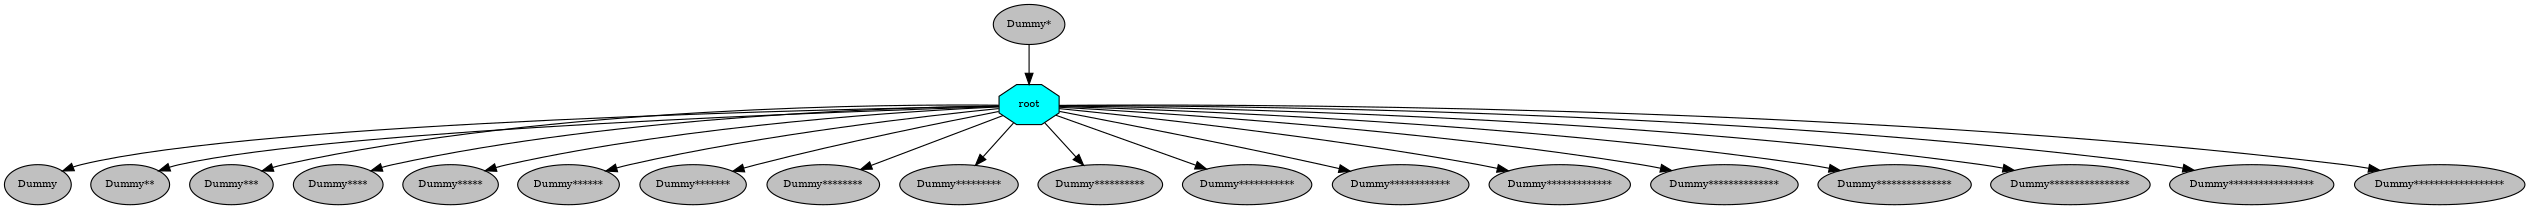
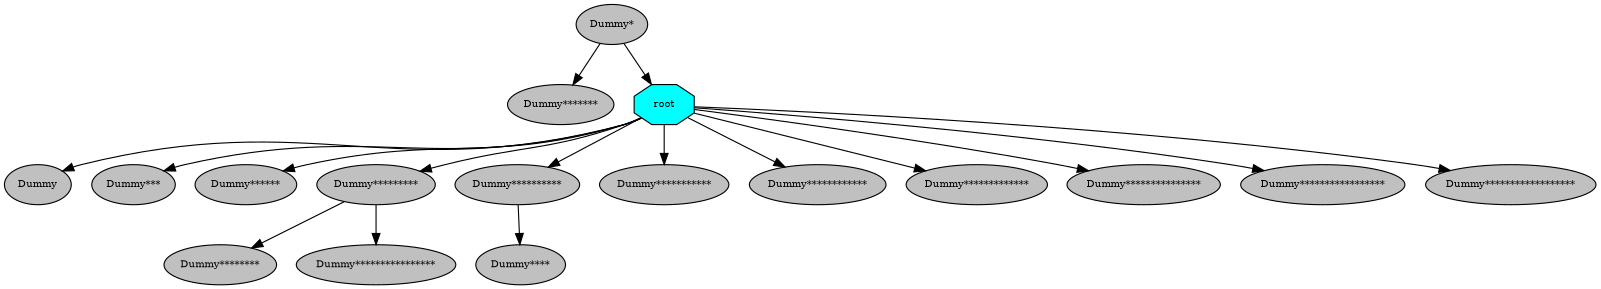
(1532, 123) -> (376, 219)
(612, 130) -> (519, 219)
(871, 138) -> (590, 60)
(937, 140) -> (303, 222)
(130, 185) -> none
(451, 185) -> none
(1724, 185) -> none
